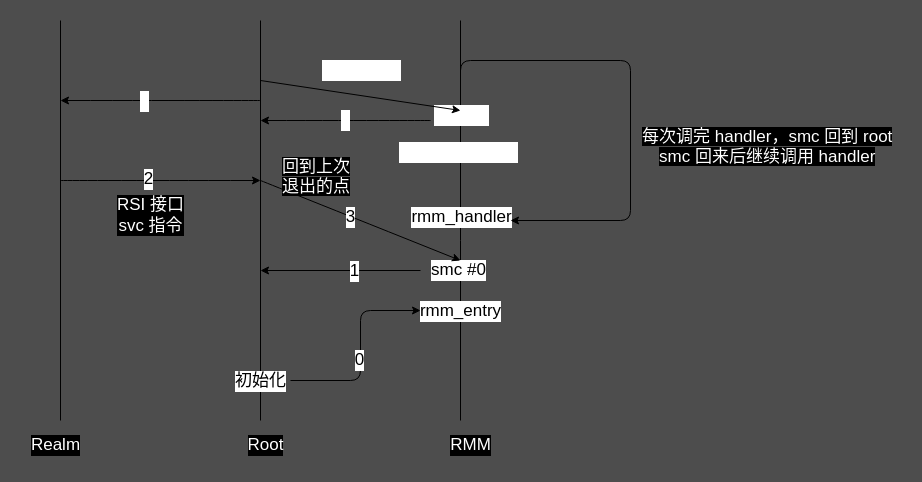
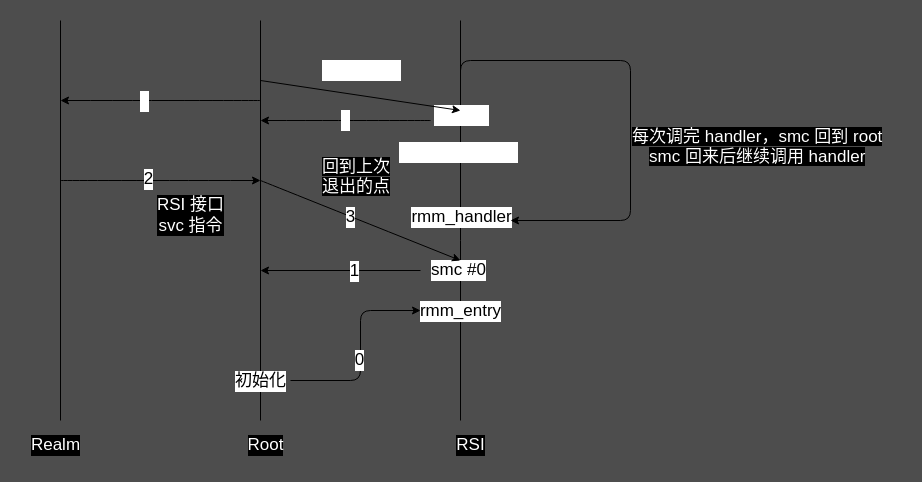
(771, 146) -> (761, 146)
(316, 176) -> (356, 176)
(151, 216) -> (191, 216)
(471, 446) -> (471, 446)
